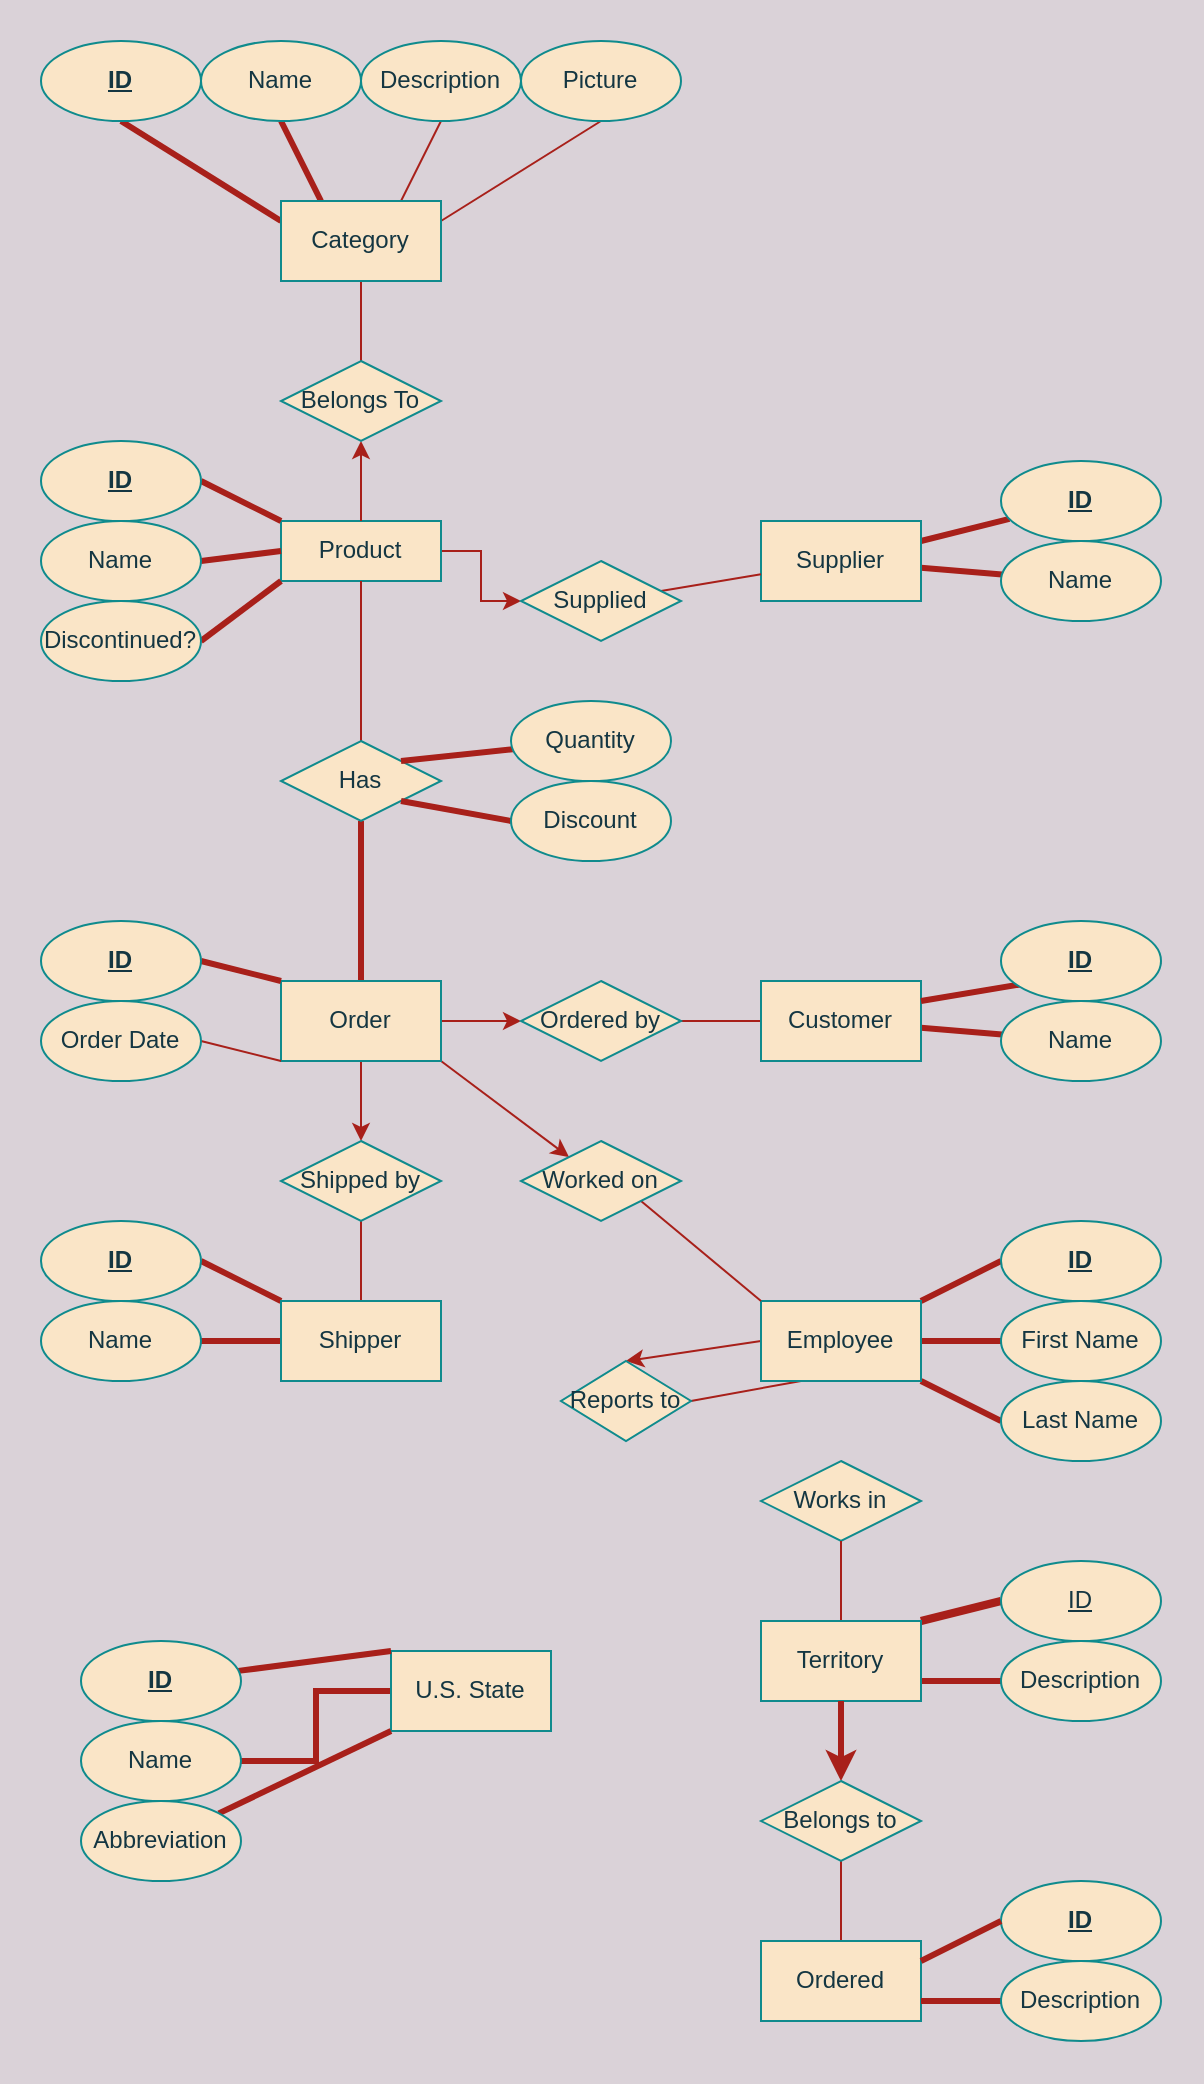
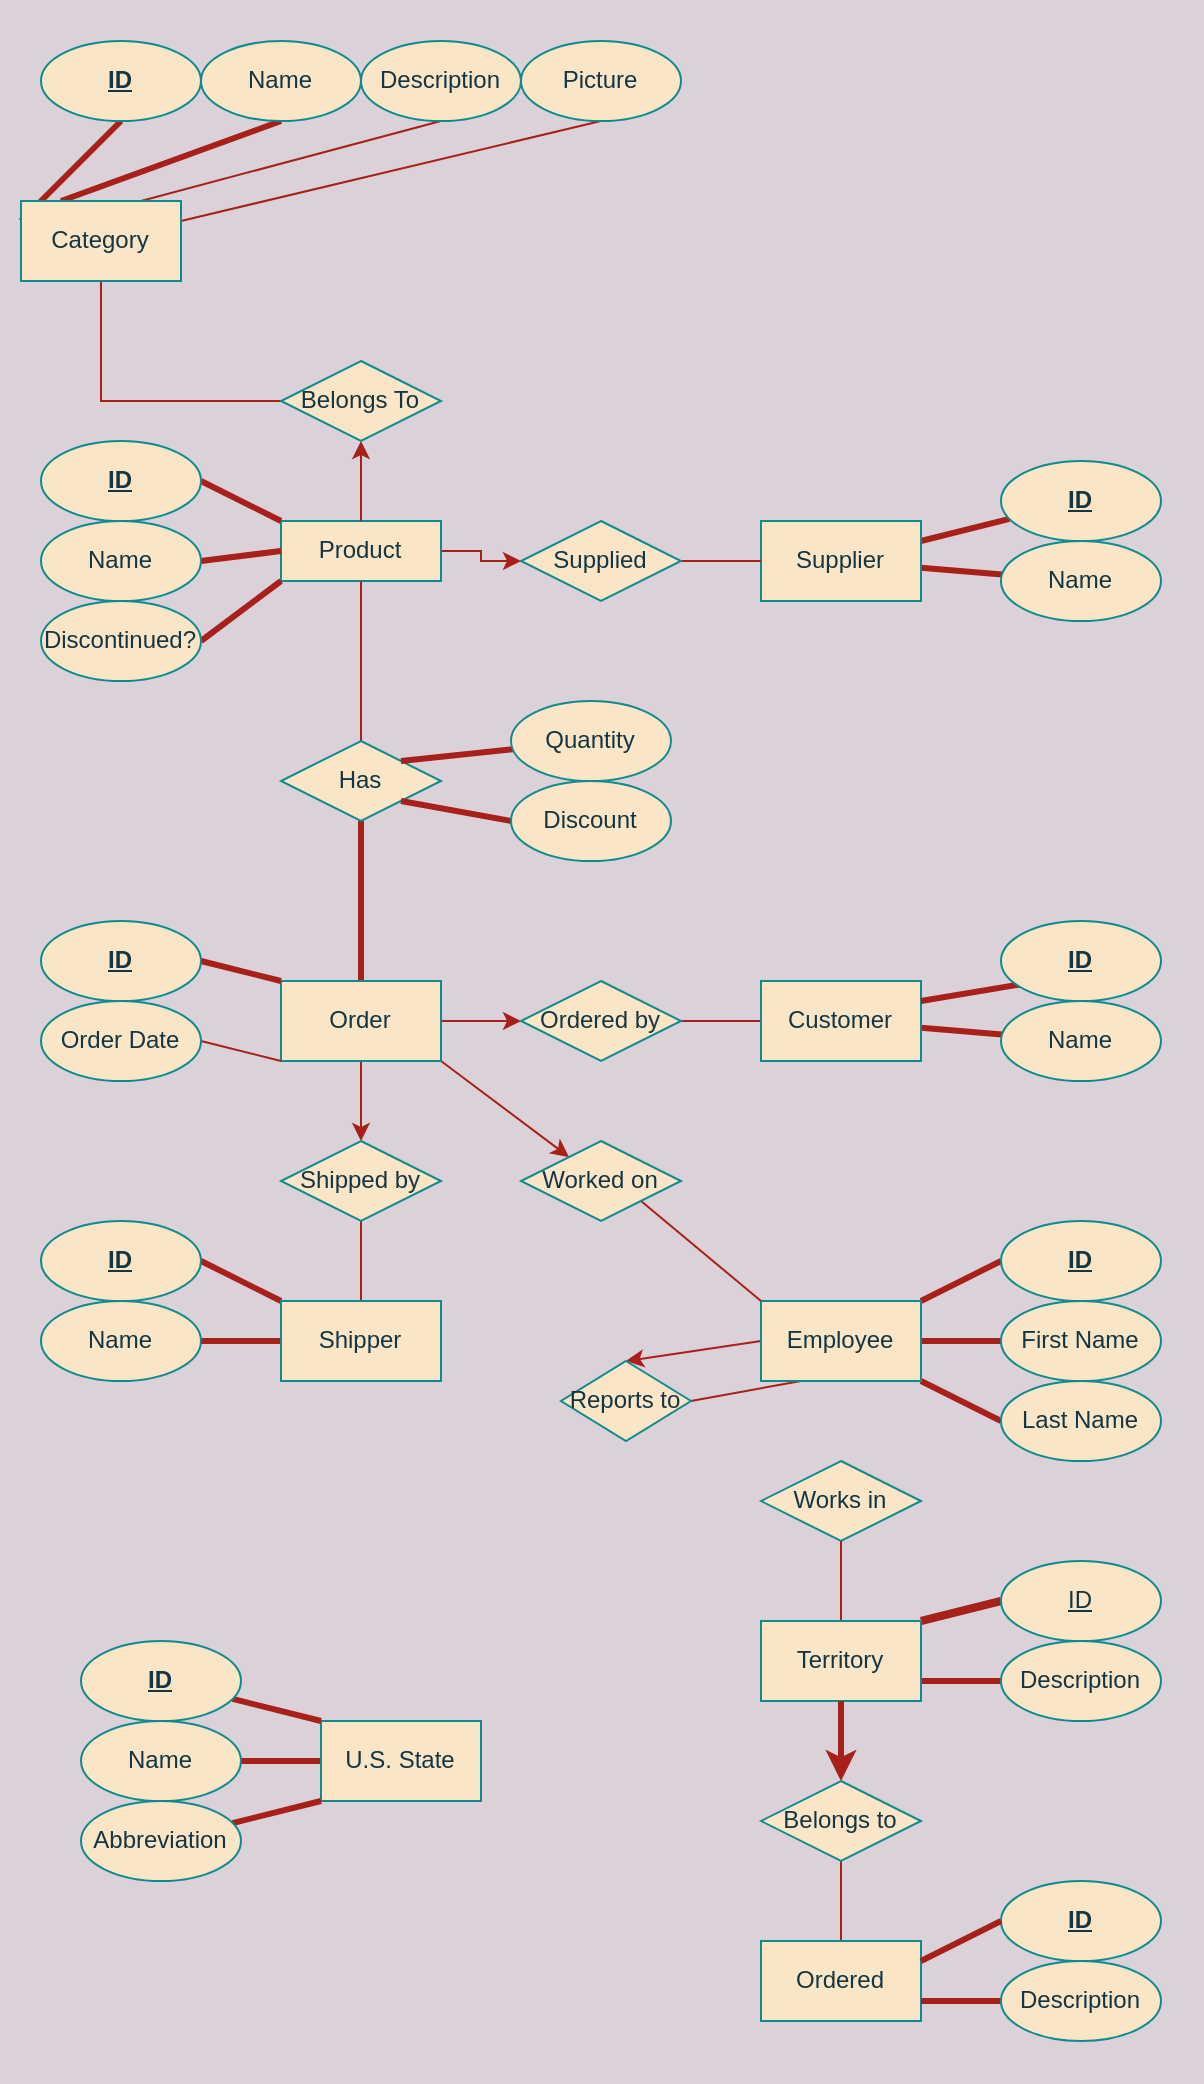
(361, 241) -> (101, 241)
(601, 601) -> (601, 561)
(471, 1691) -> (401, 1761)
